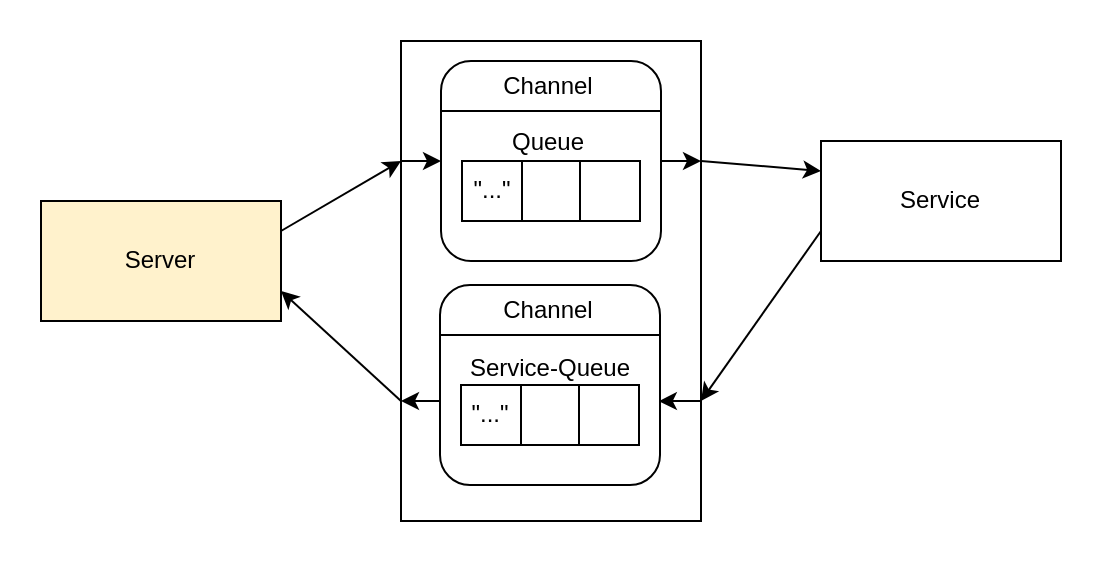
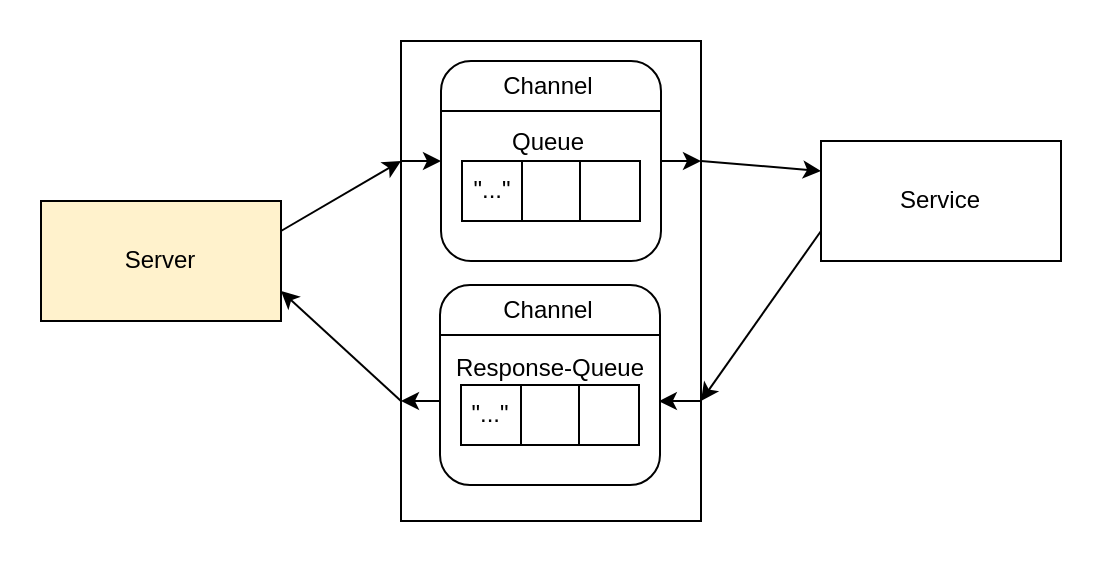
(551, 369) -> (551, 369)
